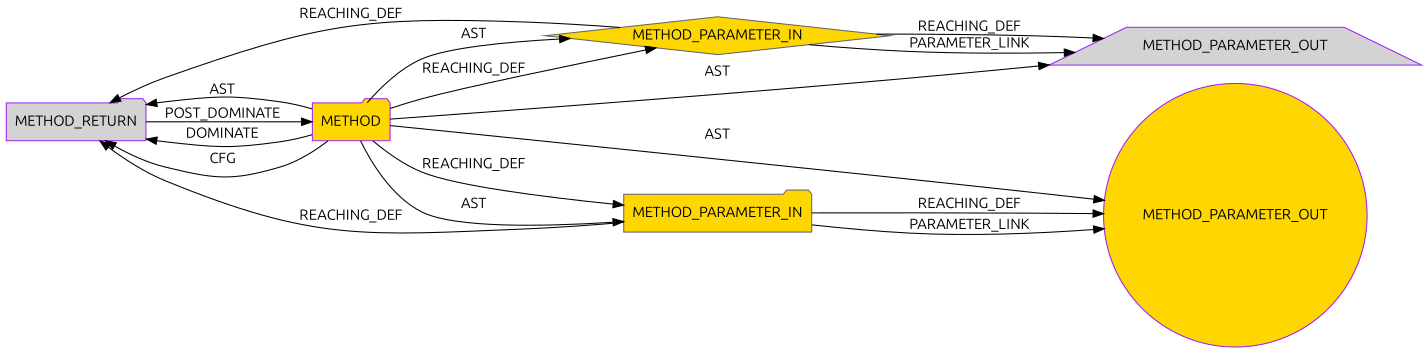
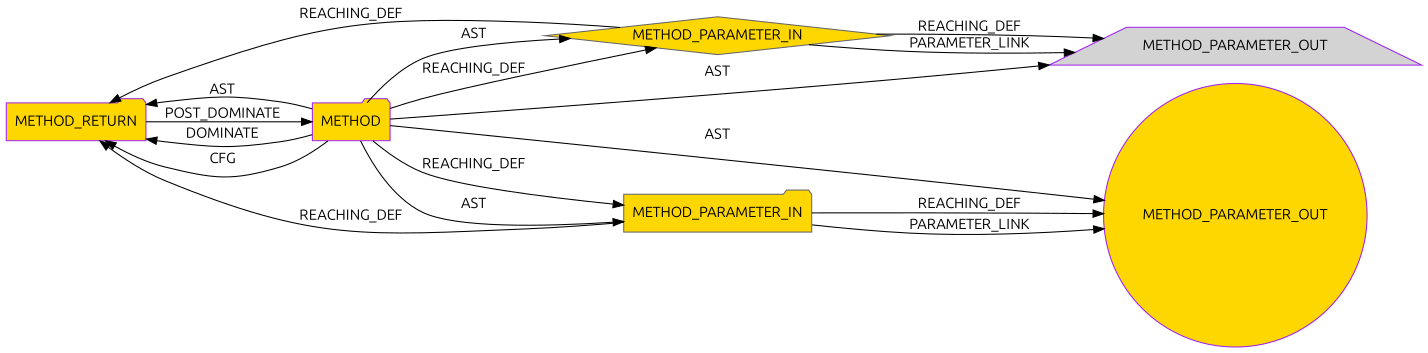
(76, 122) -> (76, 122)
